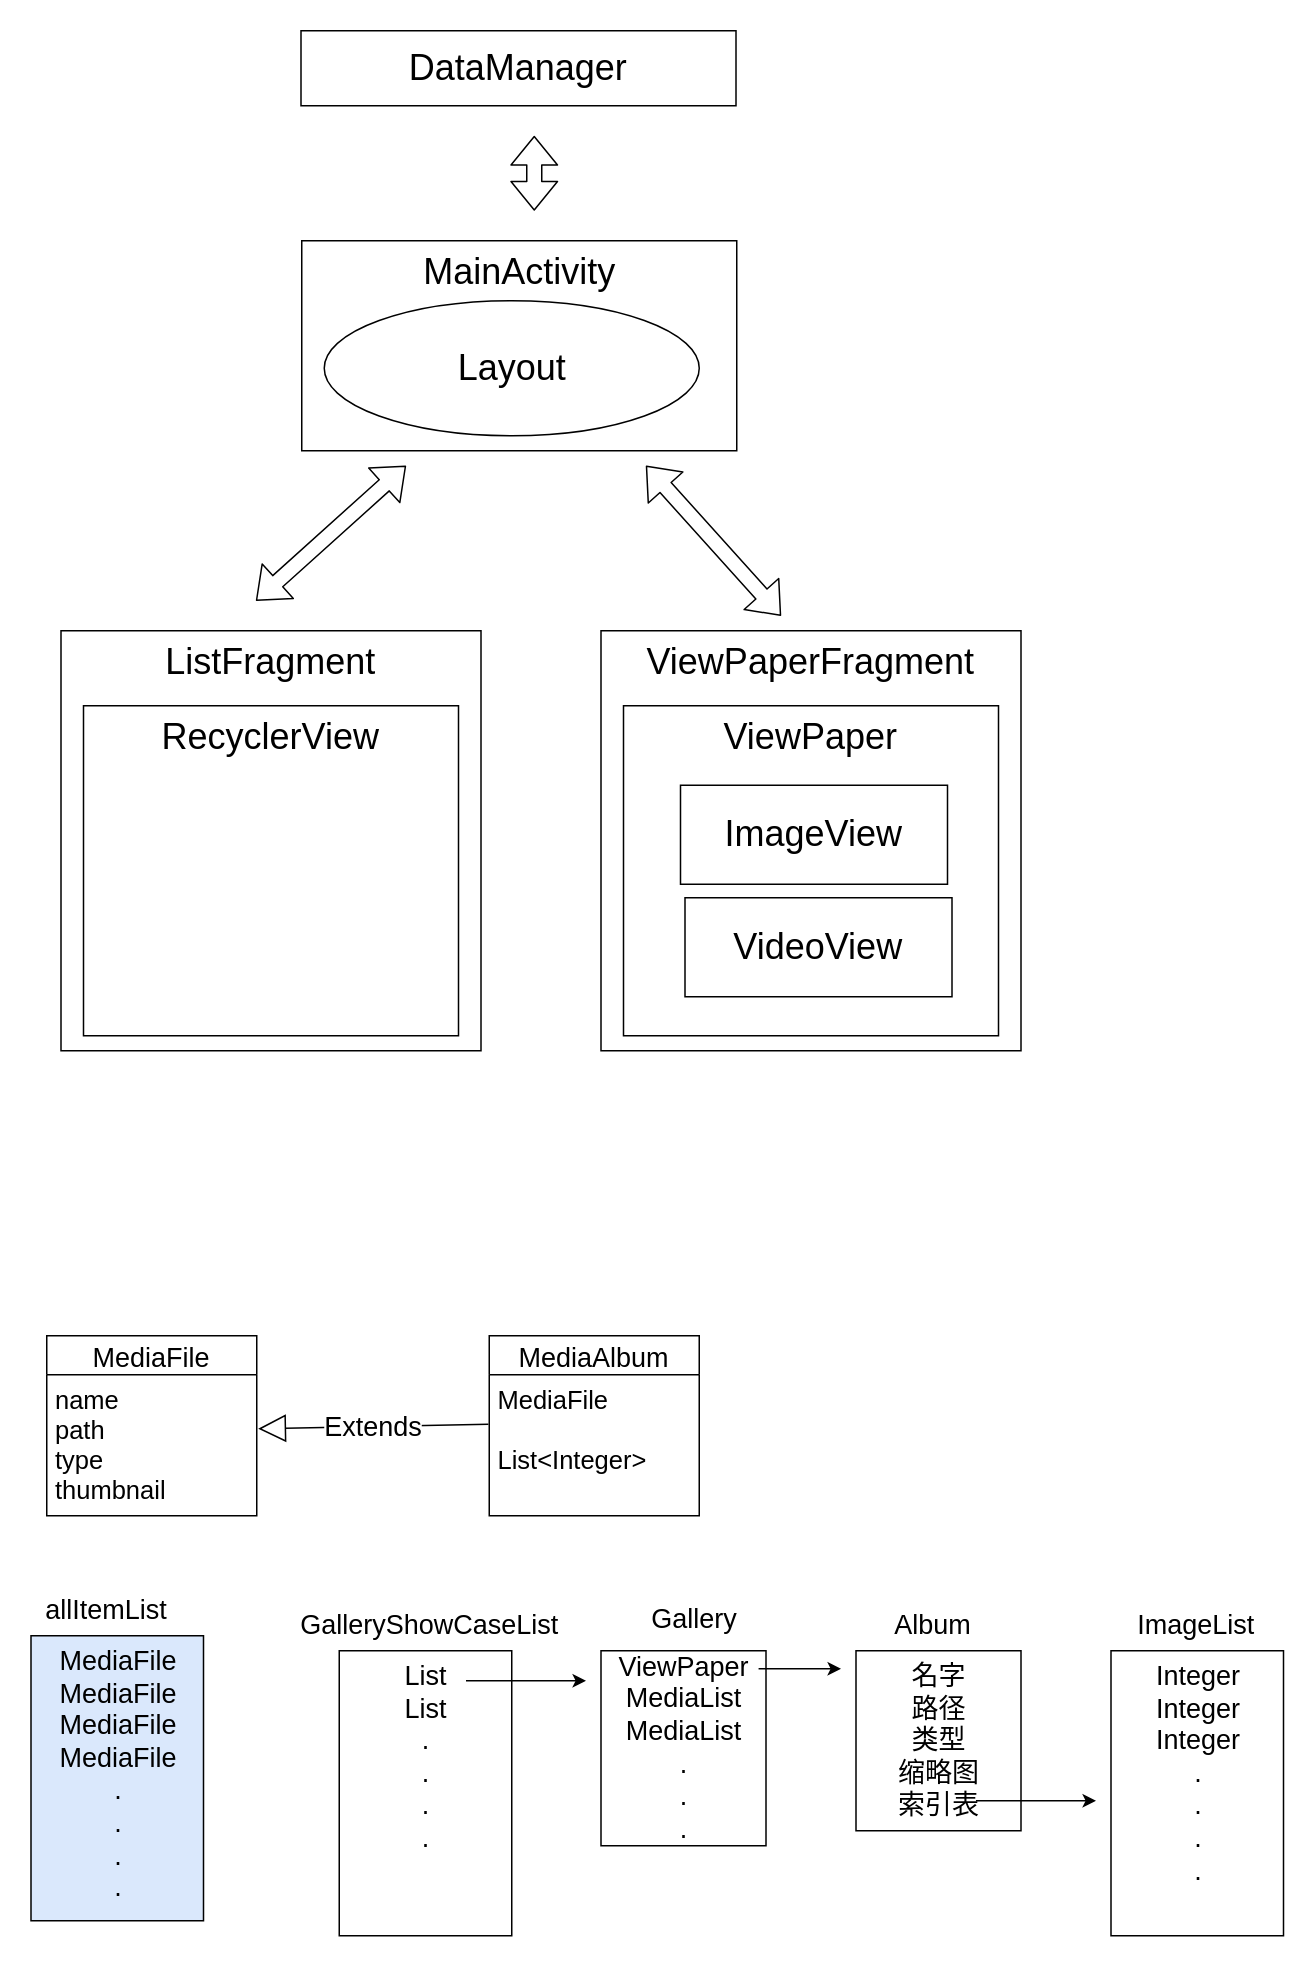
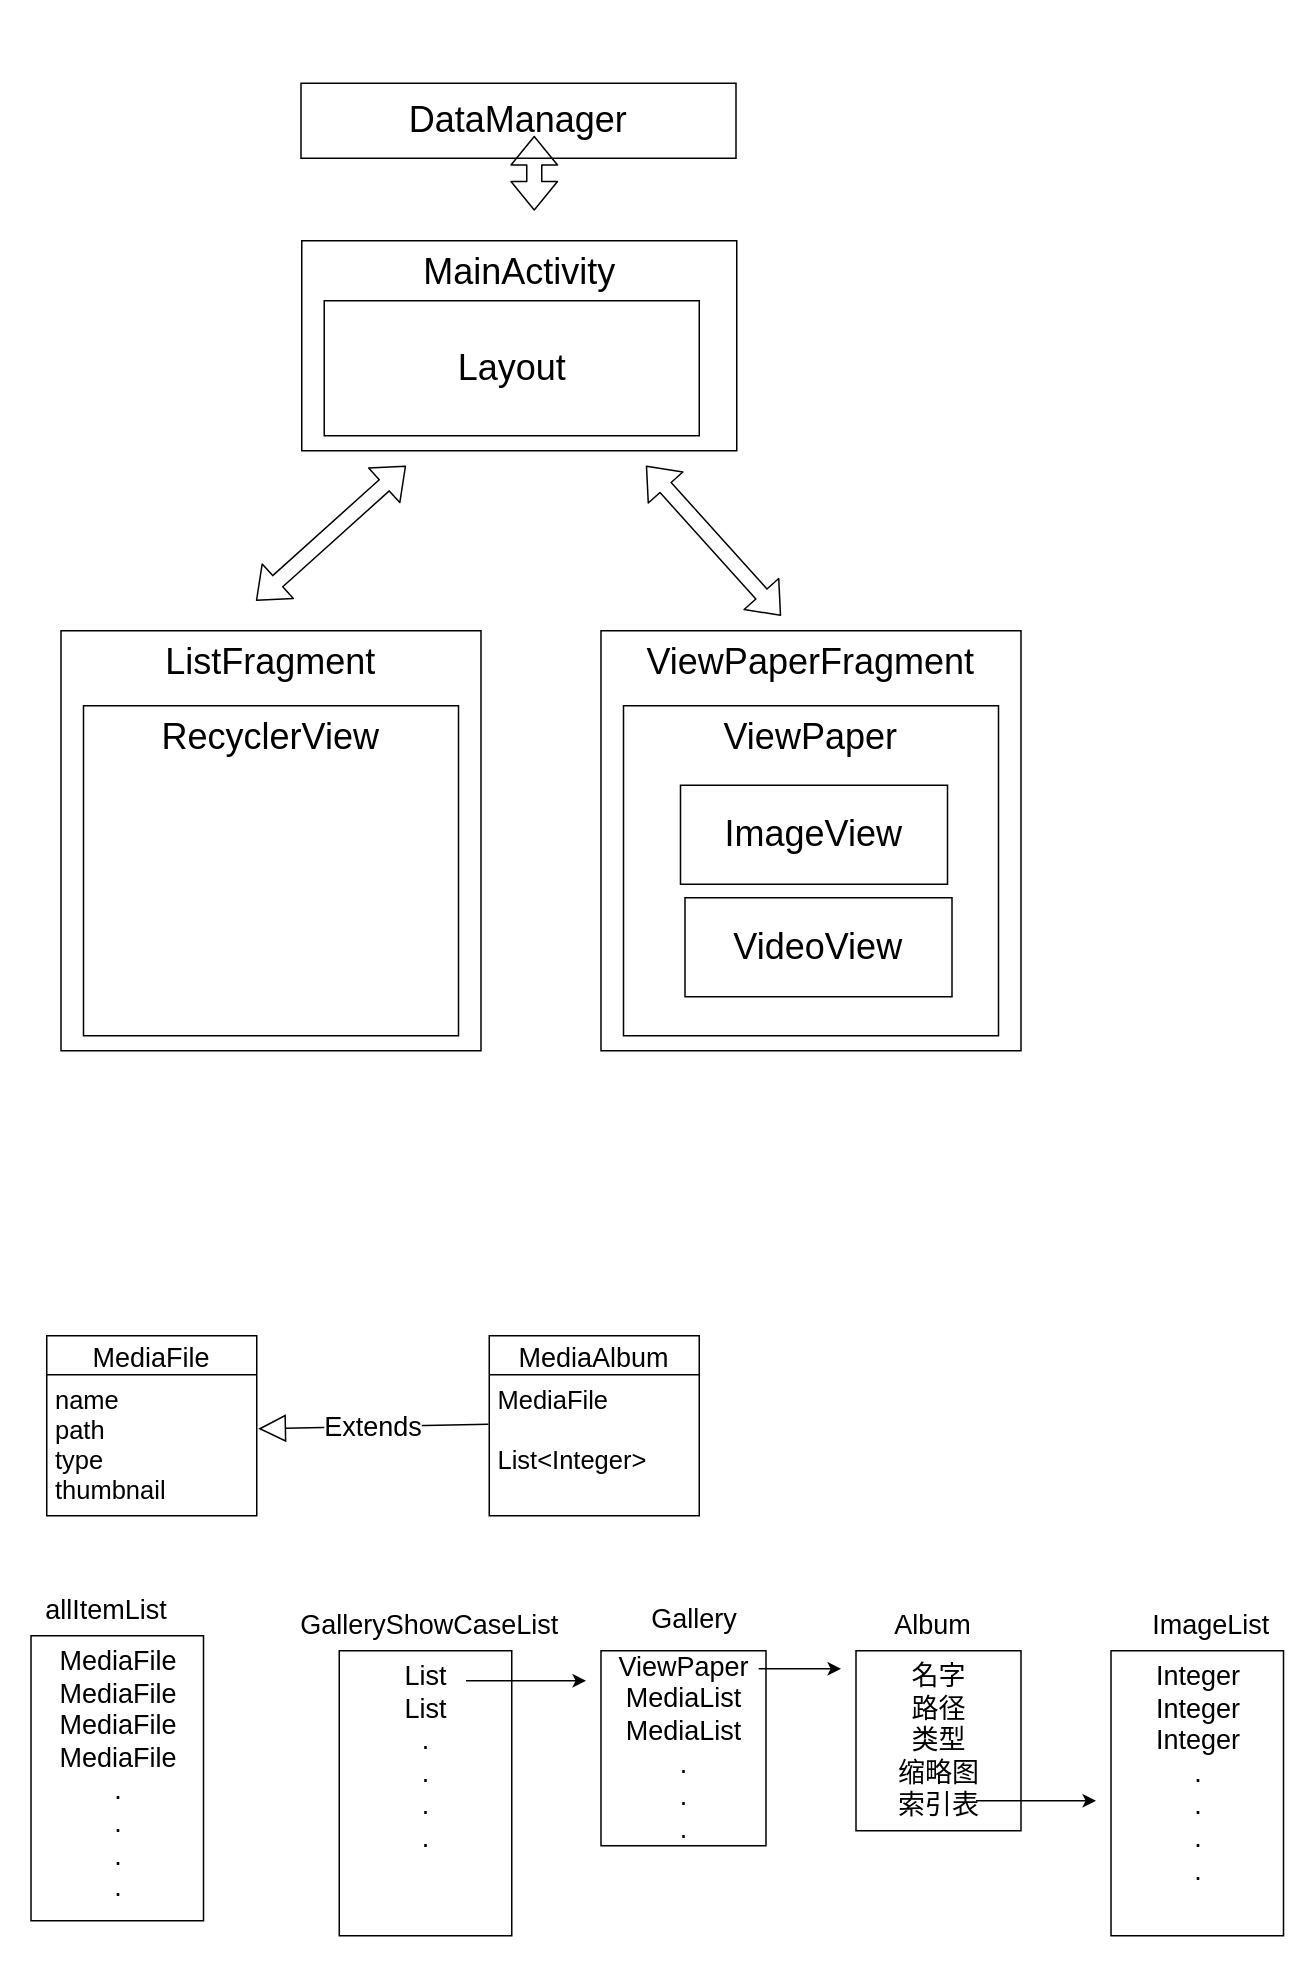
(518, 68) -> (518, 121)
(512, 368) -> (512, 368)
(1202, 1621) -> (1217, 1621)
(117, 1778) -> (117, 1778)
